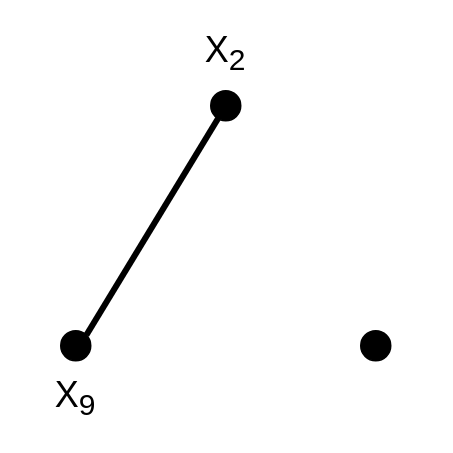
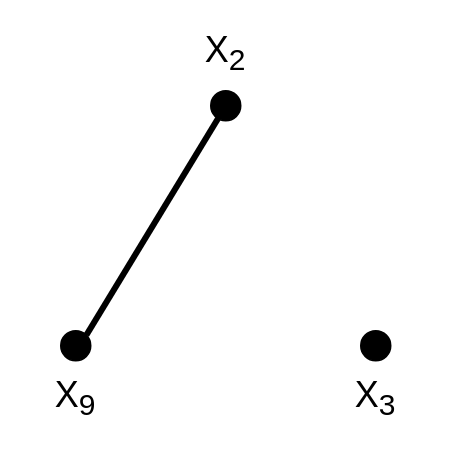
none -> (376, 398)
